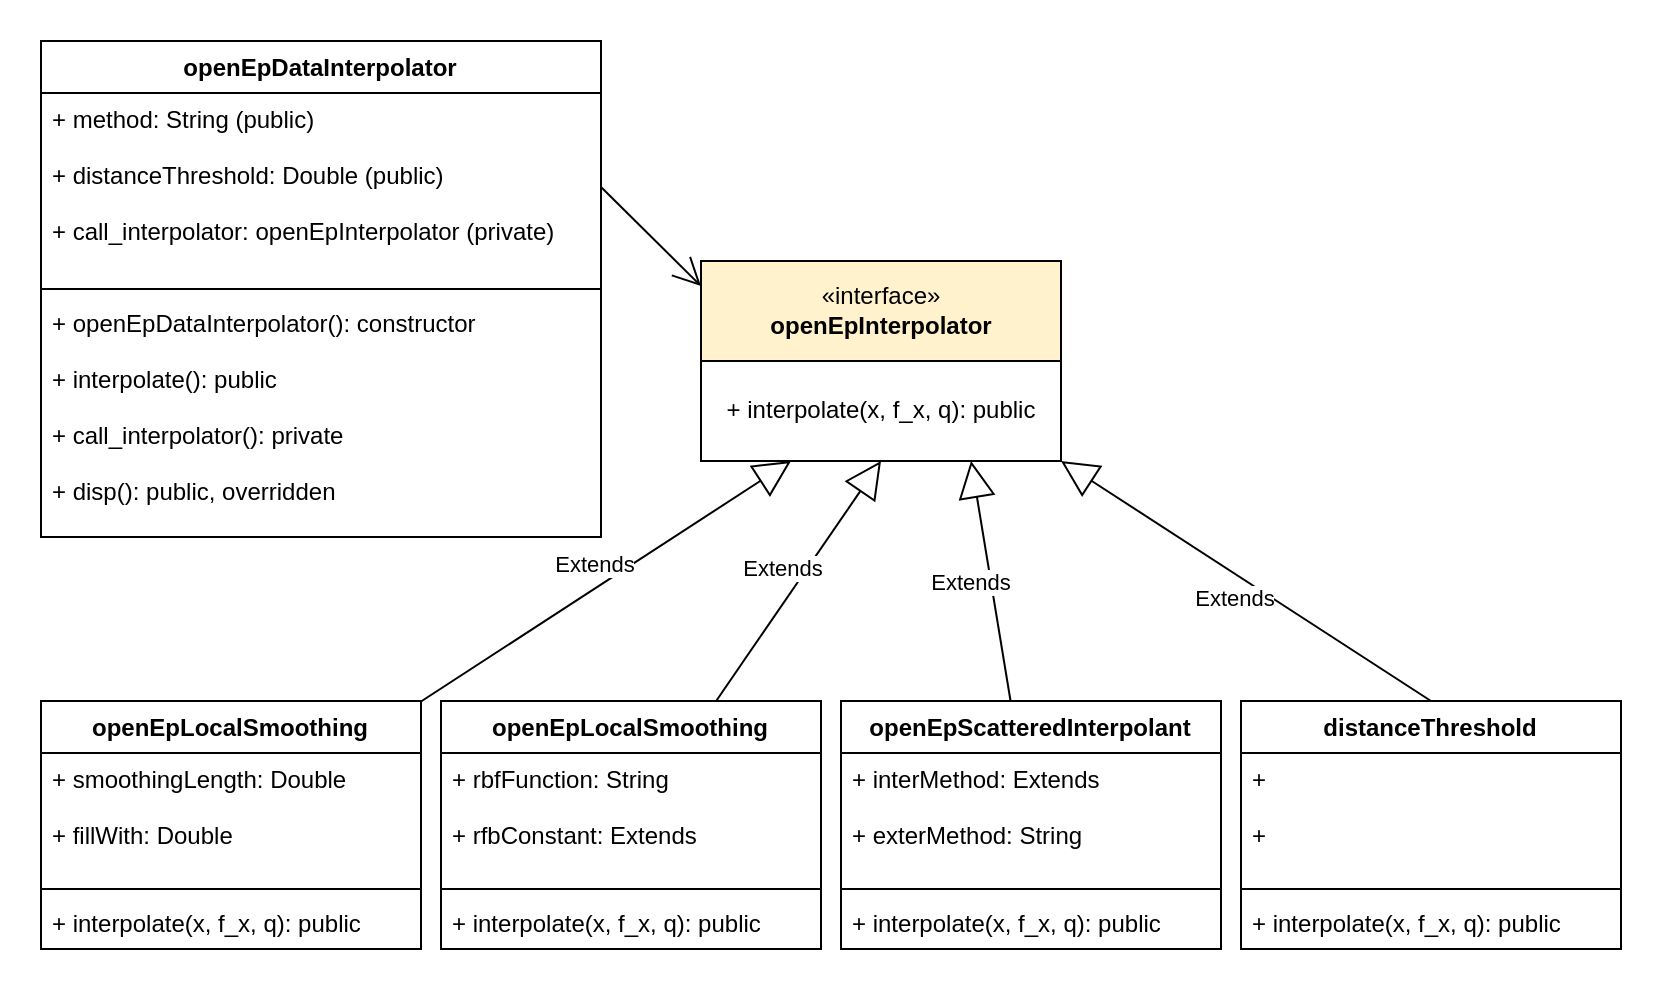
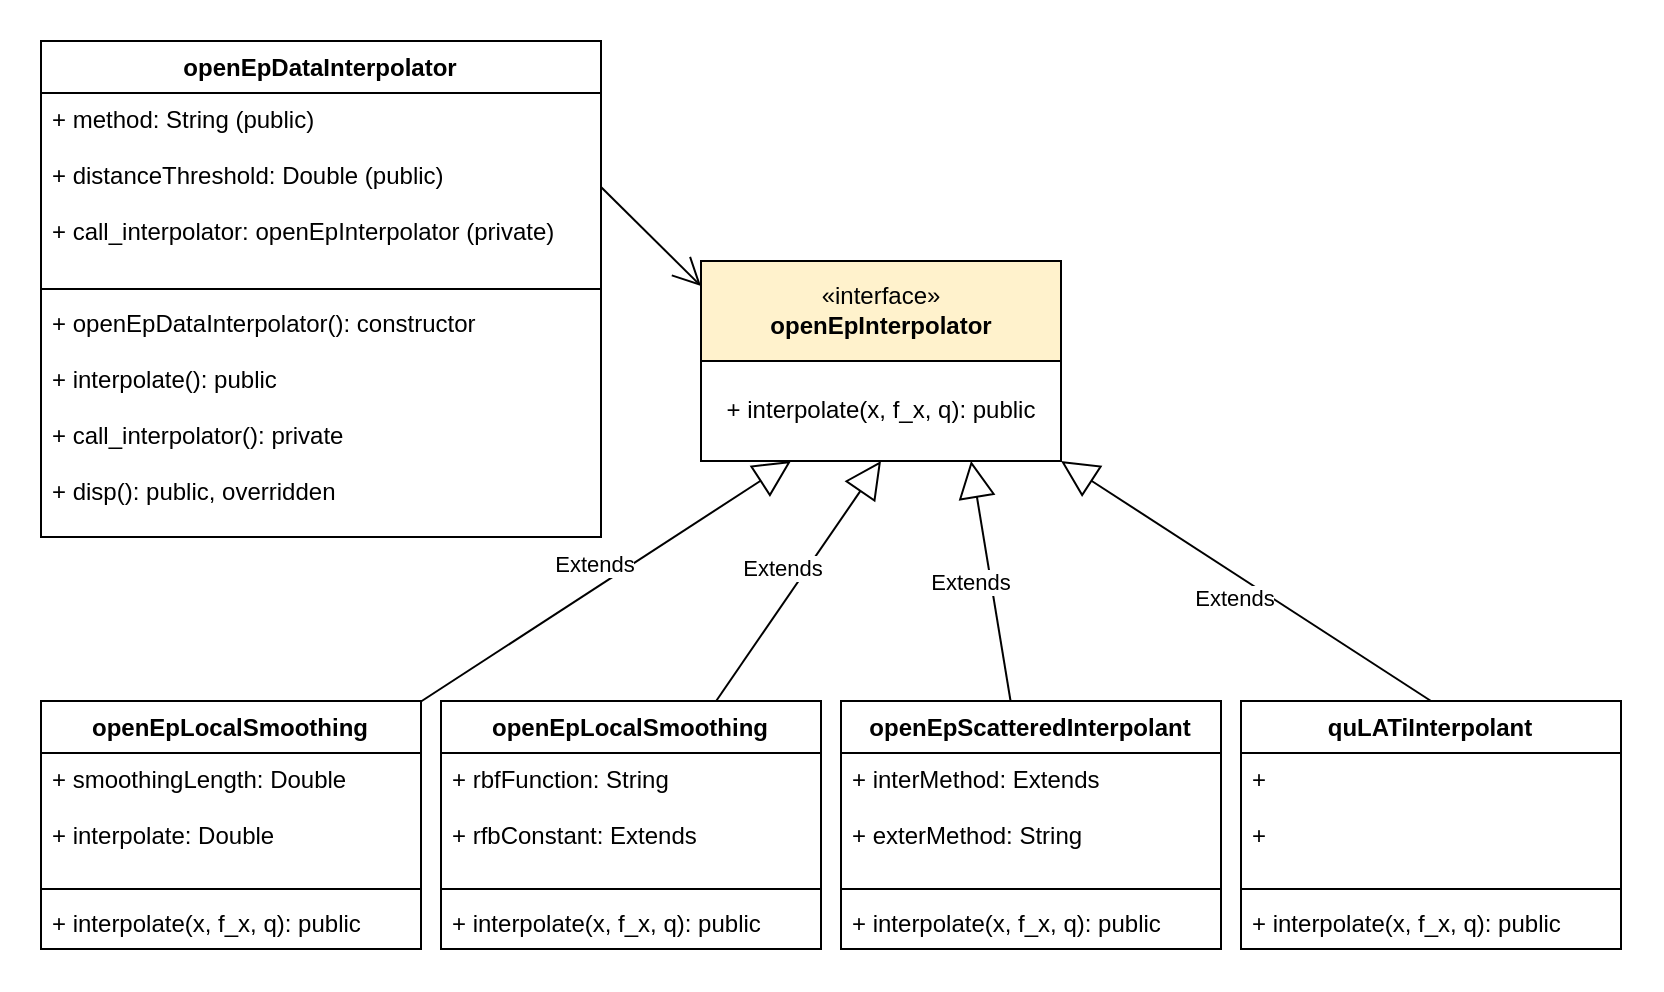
(1430, 728) -> (1430, 728)
(204, 780) -> (204, 780)
